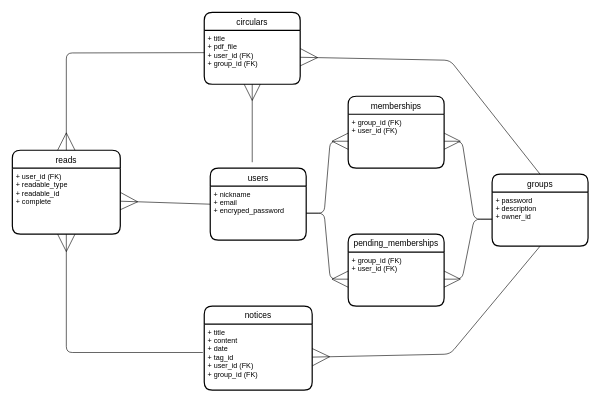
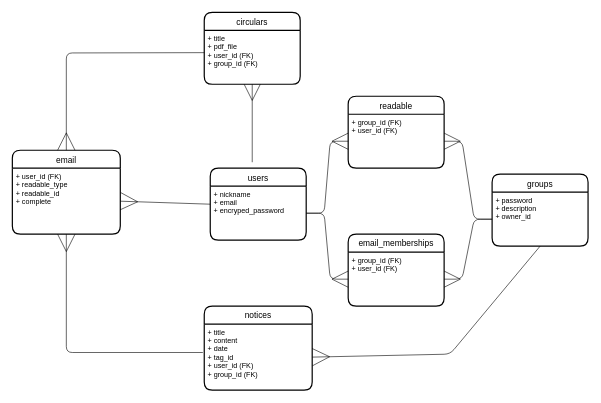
(396, 106) -> (396, 106)
(494, 115) -> none
(66, 160) -> (66, 160)
(396, 244) -> (396, 244)
